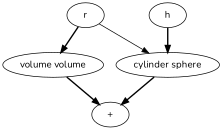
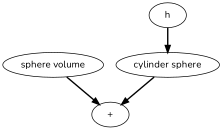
(86, 15) -> none
(53, 65) -> (53, 65)
